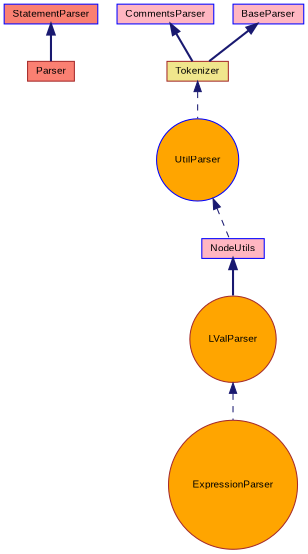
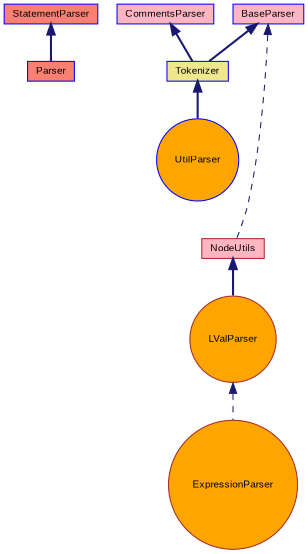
(51, 71) -> (51, 71)
(198, 71) -> (198, 71)
(198, 105) -> (198, 105)
(223, 223) -> (259, 138)
(233, 249) -> (233, 249)
